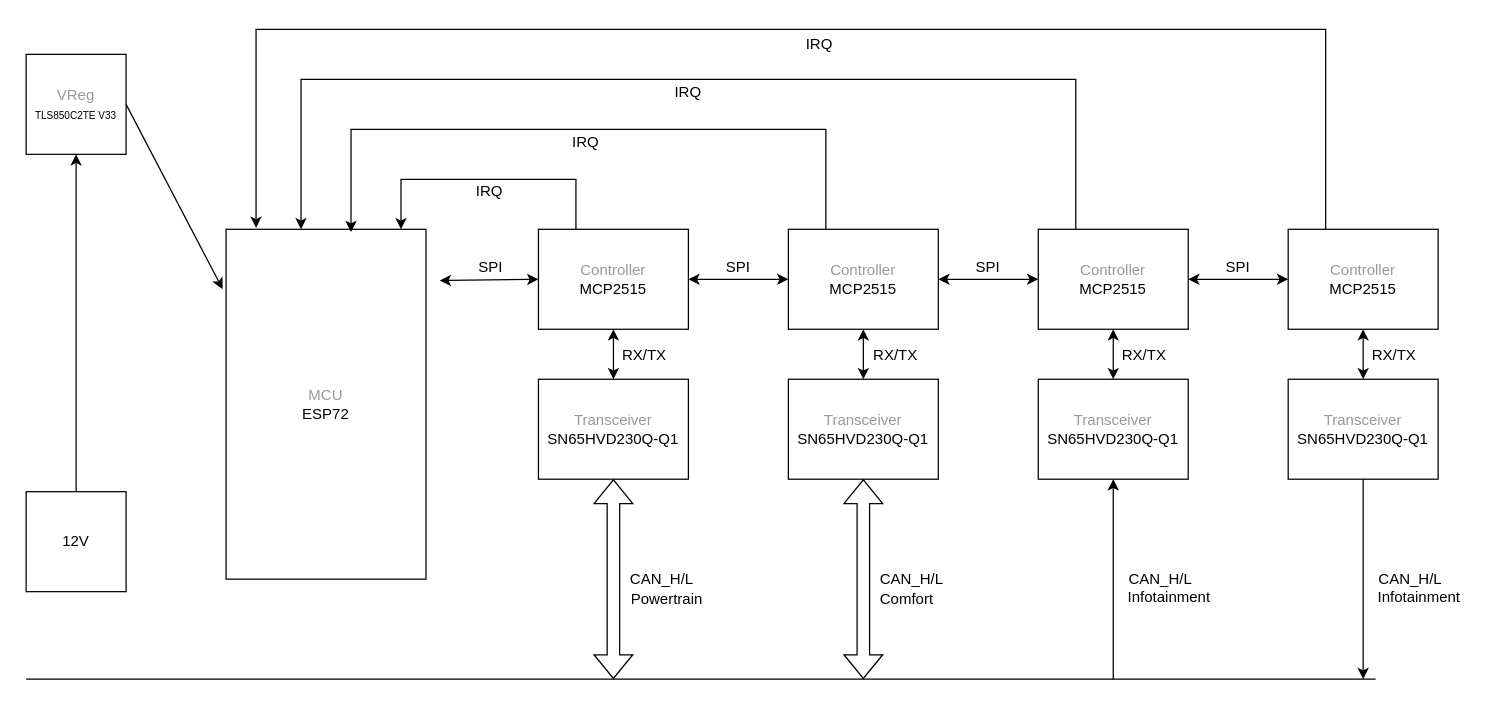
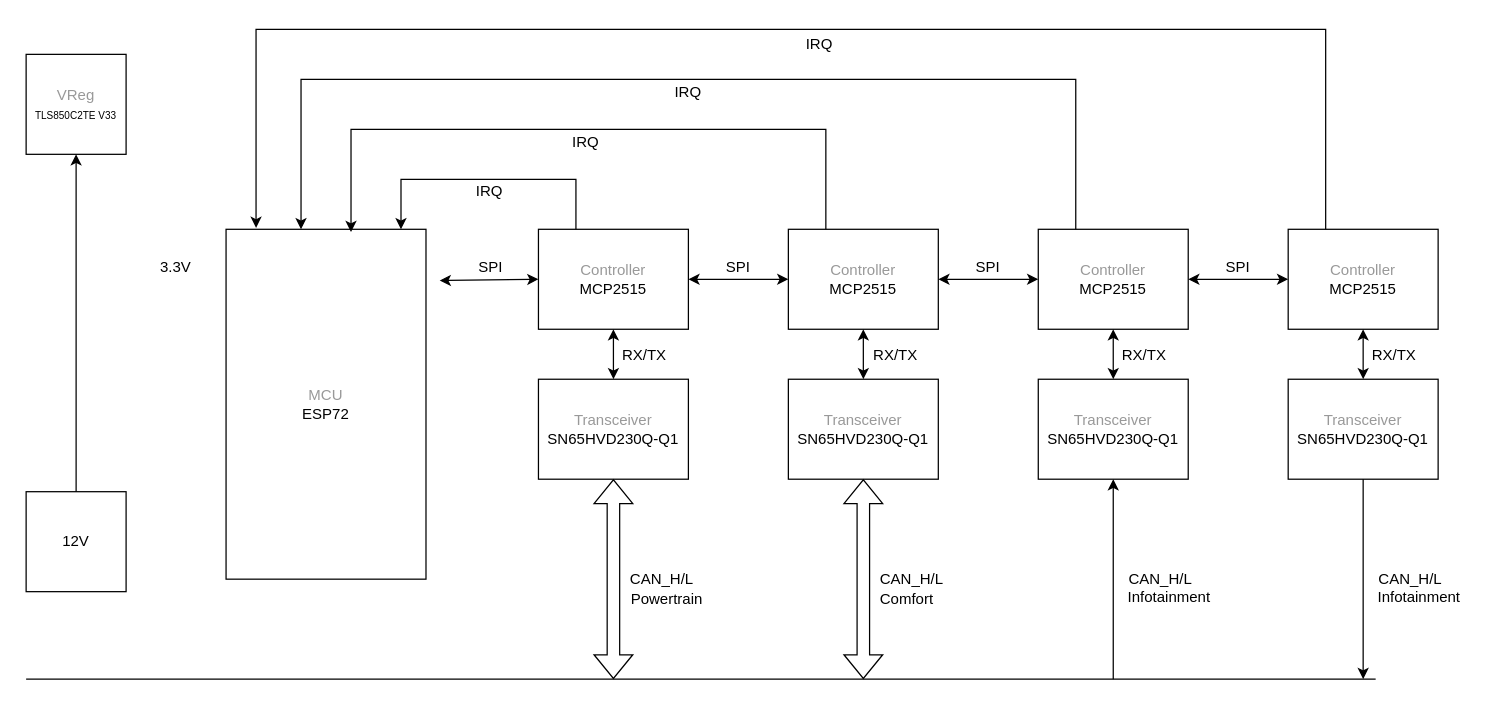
(172, 193) -> none
none -> (176, 268)
